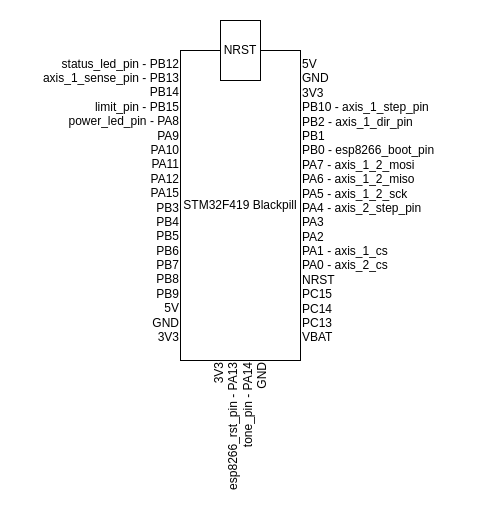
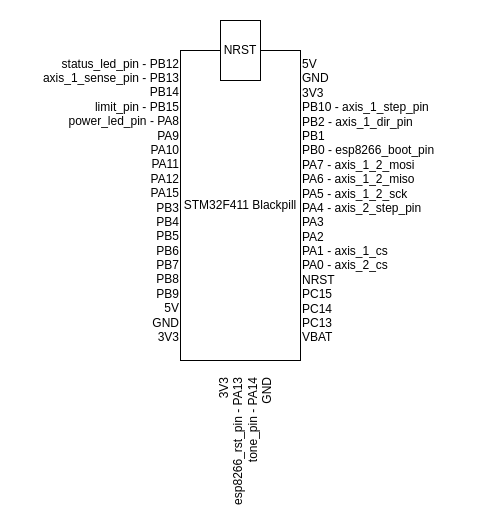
(241, 206) -> (241, 206)
(241, 431) -> (246, 446)
